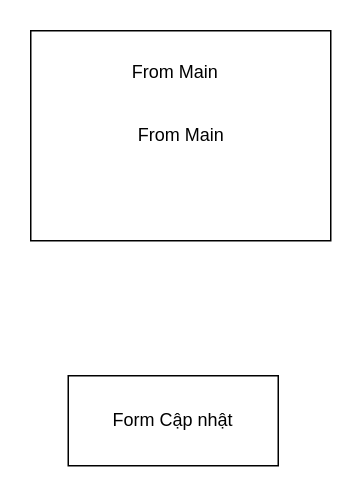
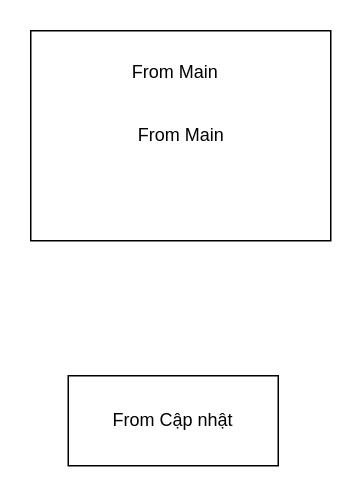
(173, 421) -> (173, 421)
